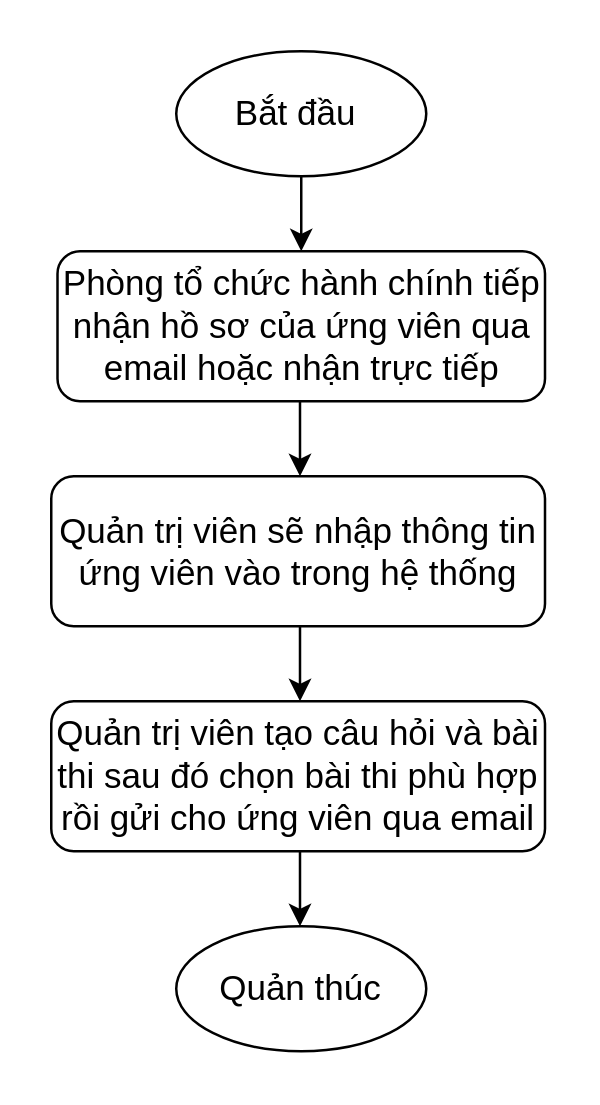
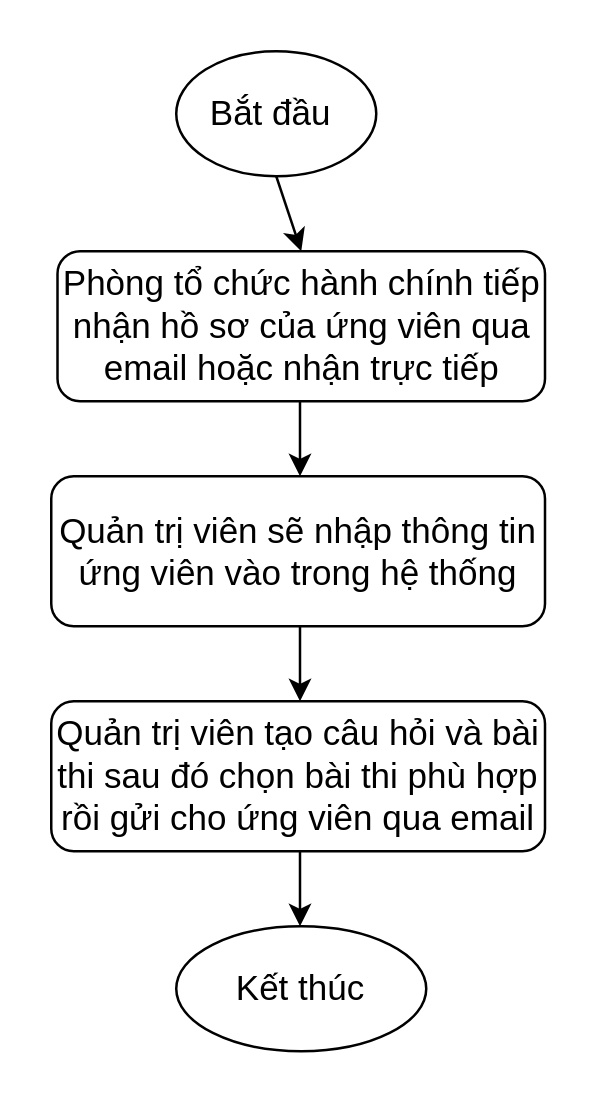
(301, 114) -> (276, 114)
(301, 989) -> (301, 989)
